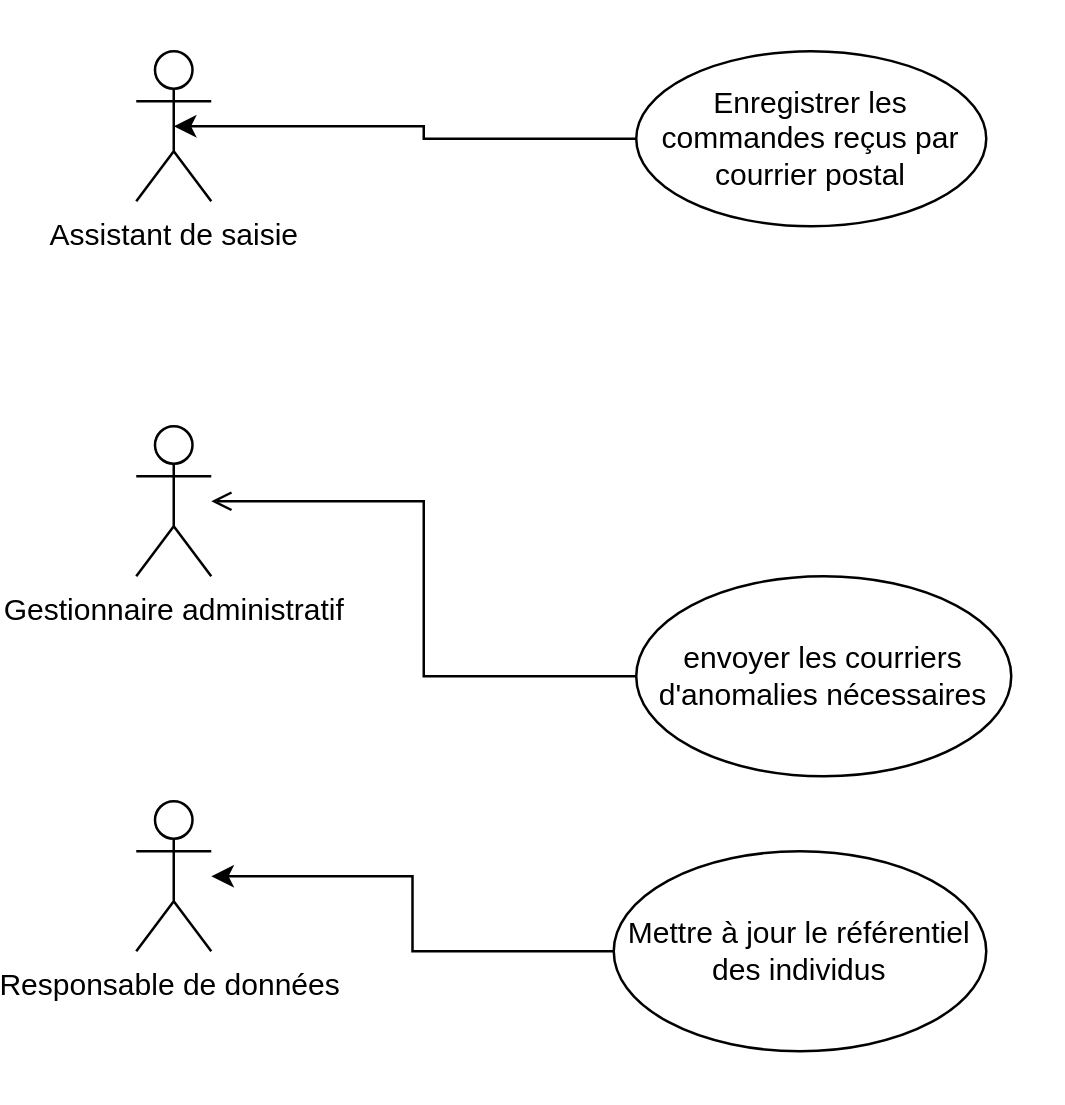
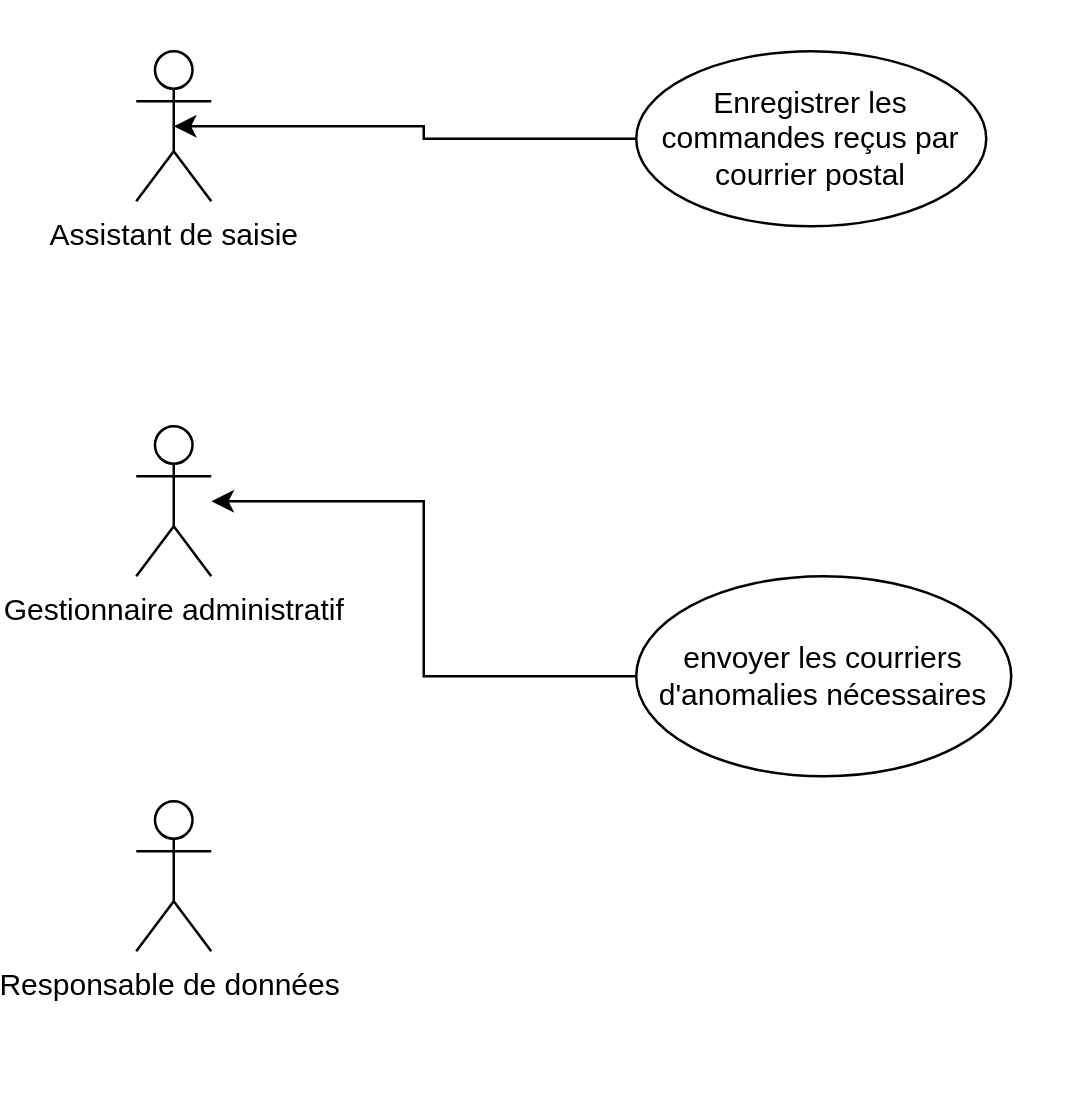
(225, 501) -> (229, 501)
(413, 922) -> none
(800, 951) -> none
